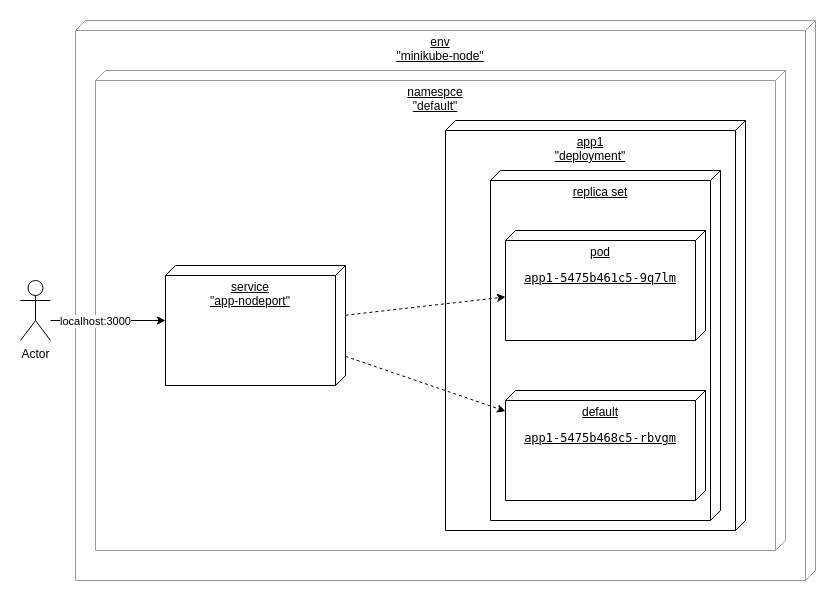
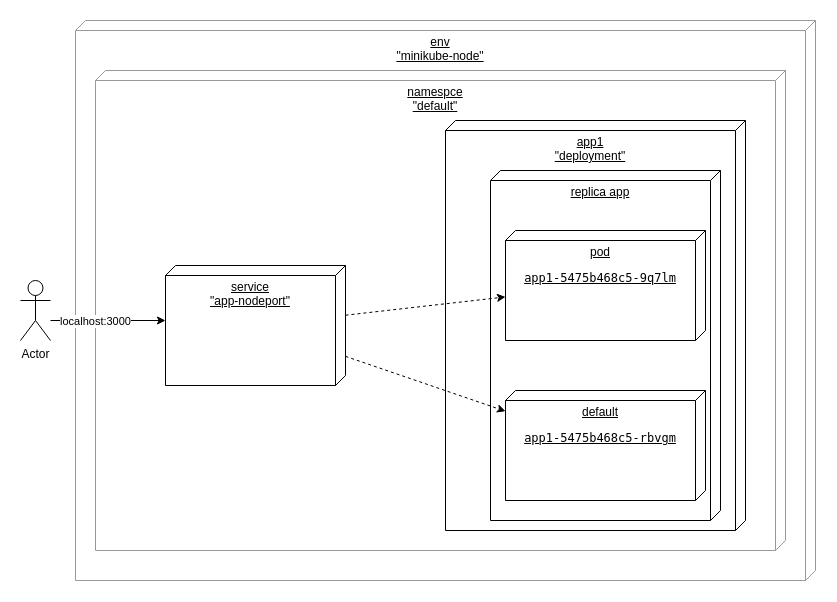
(601, 193) -> (601, 193)
(601, 260) -> (601, 260)
